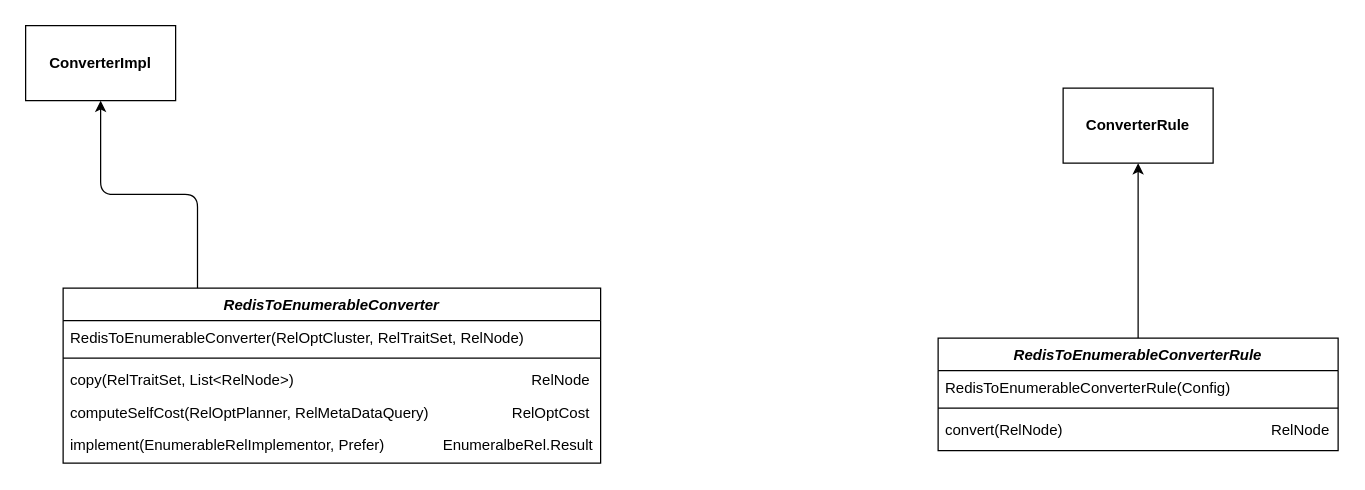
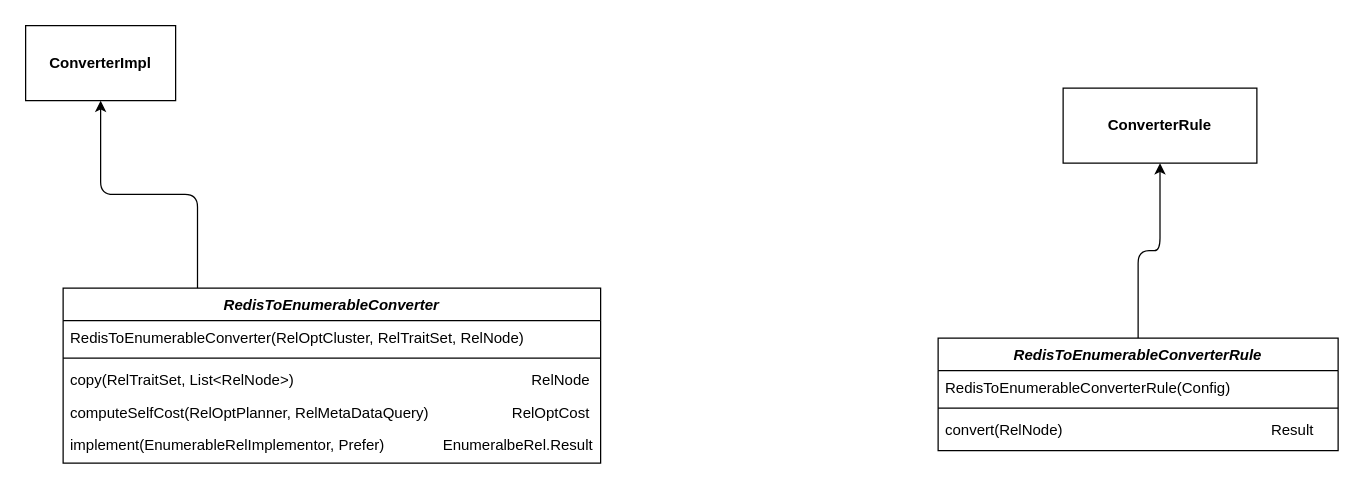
(1138, 126) -> (1160, 126)
(1199, 430) -> (1195, 430)
